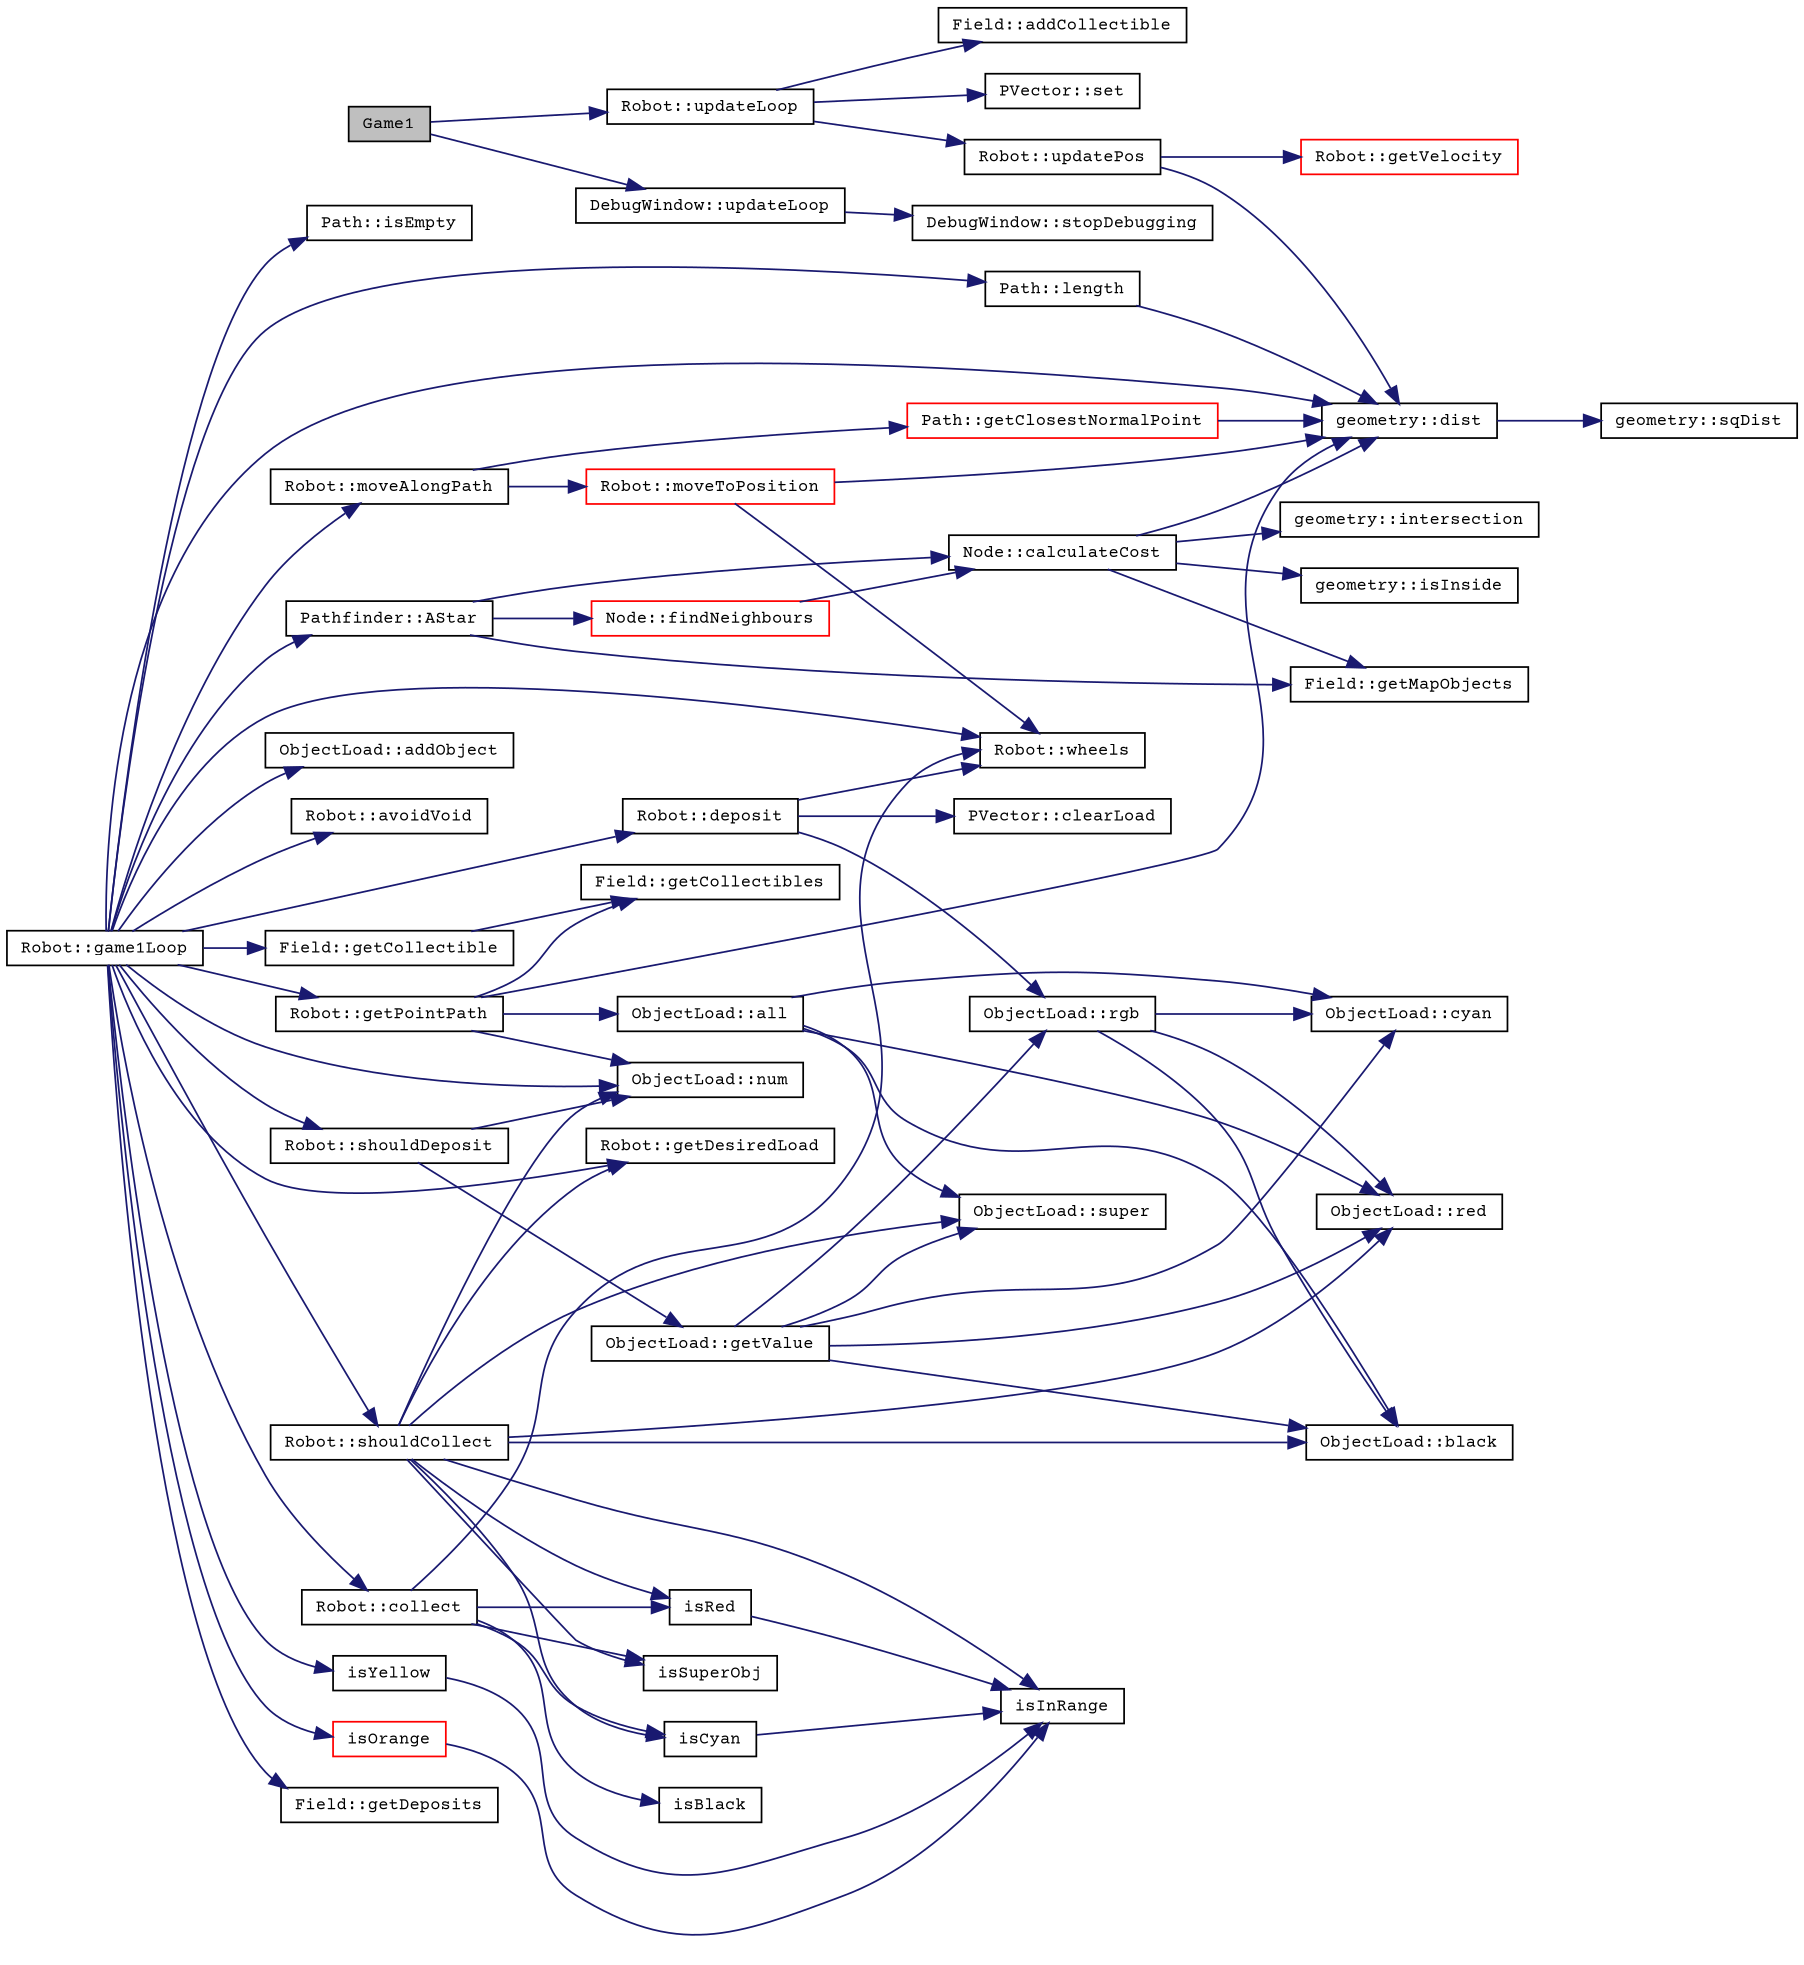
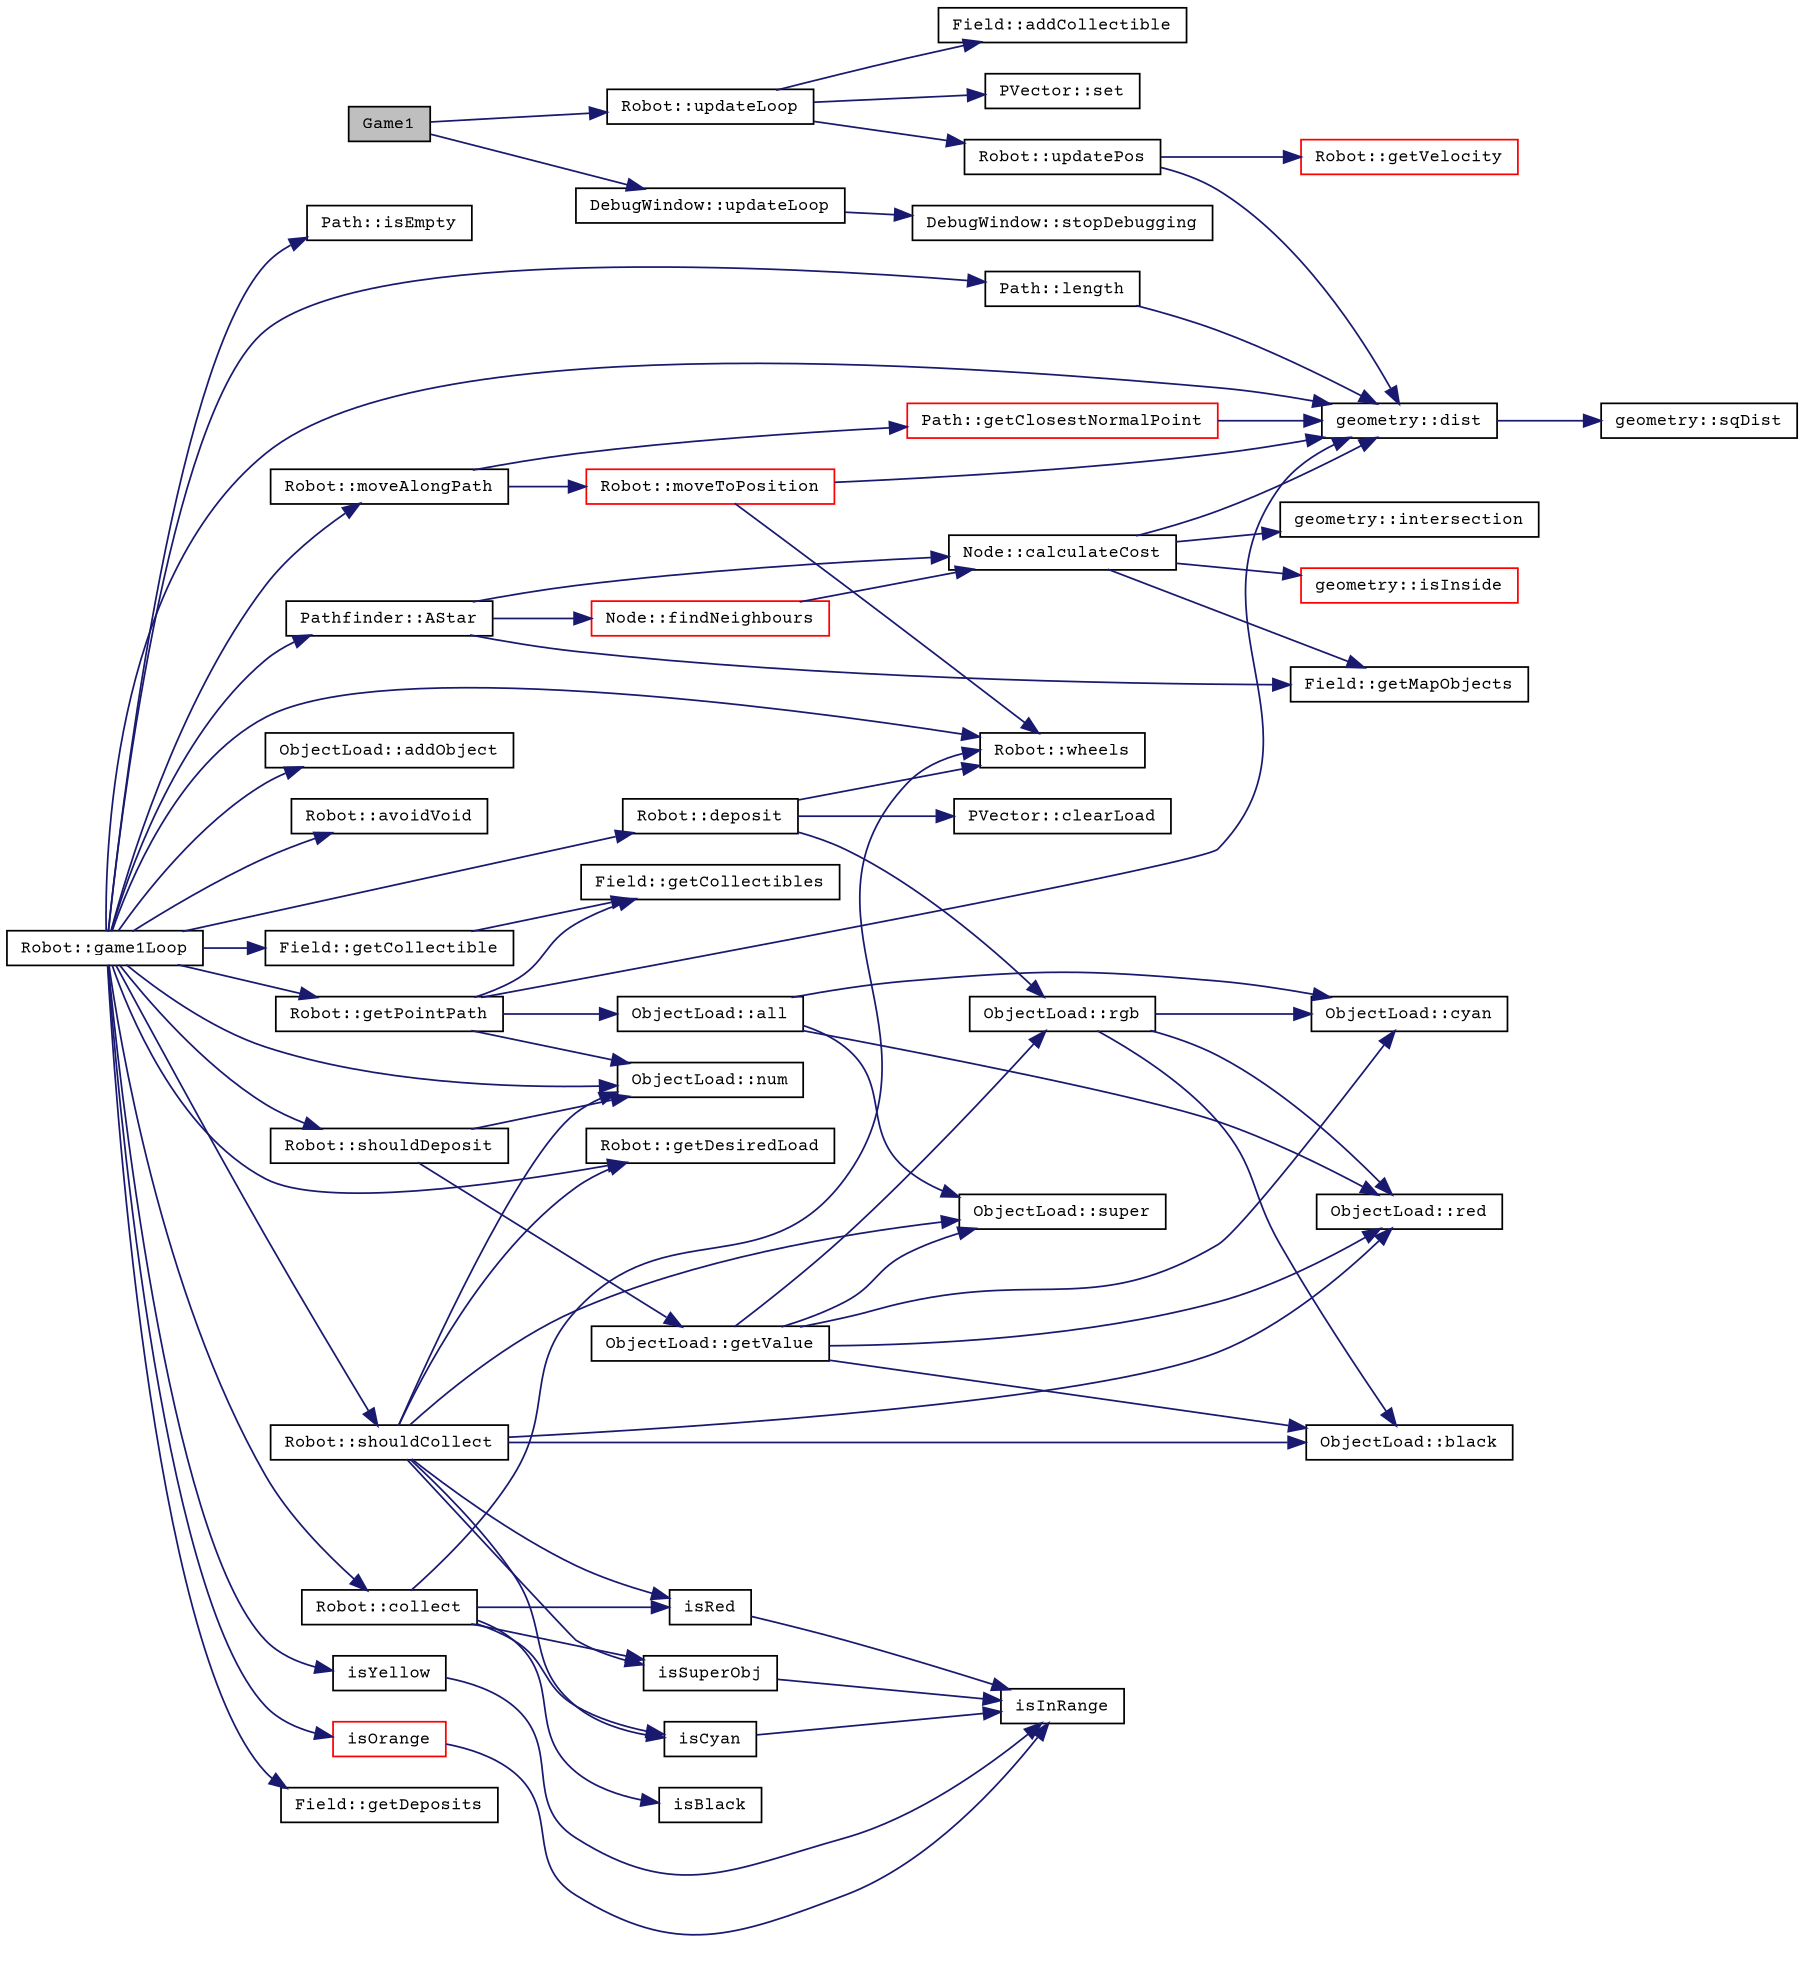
(1409, 586) -> (1409, 586)
(1135, 1148) -> none
(746, 1540) -> (880, 1689)
